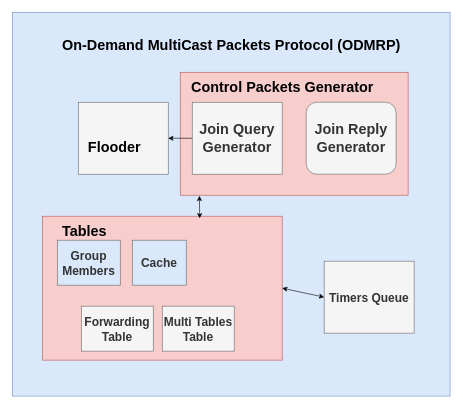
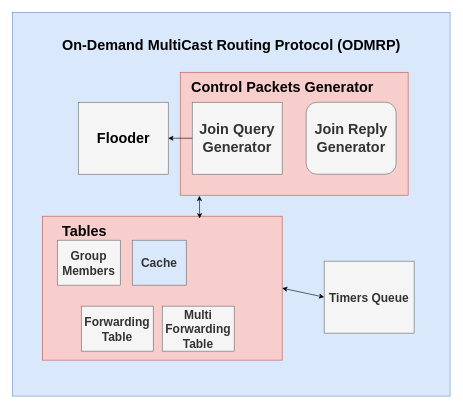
(232, 45) -> (232, 45)
(114, 147) -> (123, 138)
(89, 263) -> (89, 263)
(198, 329) -> (198, 329)
